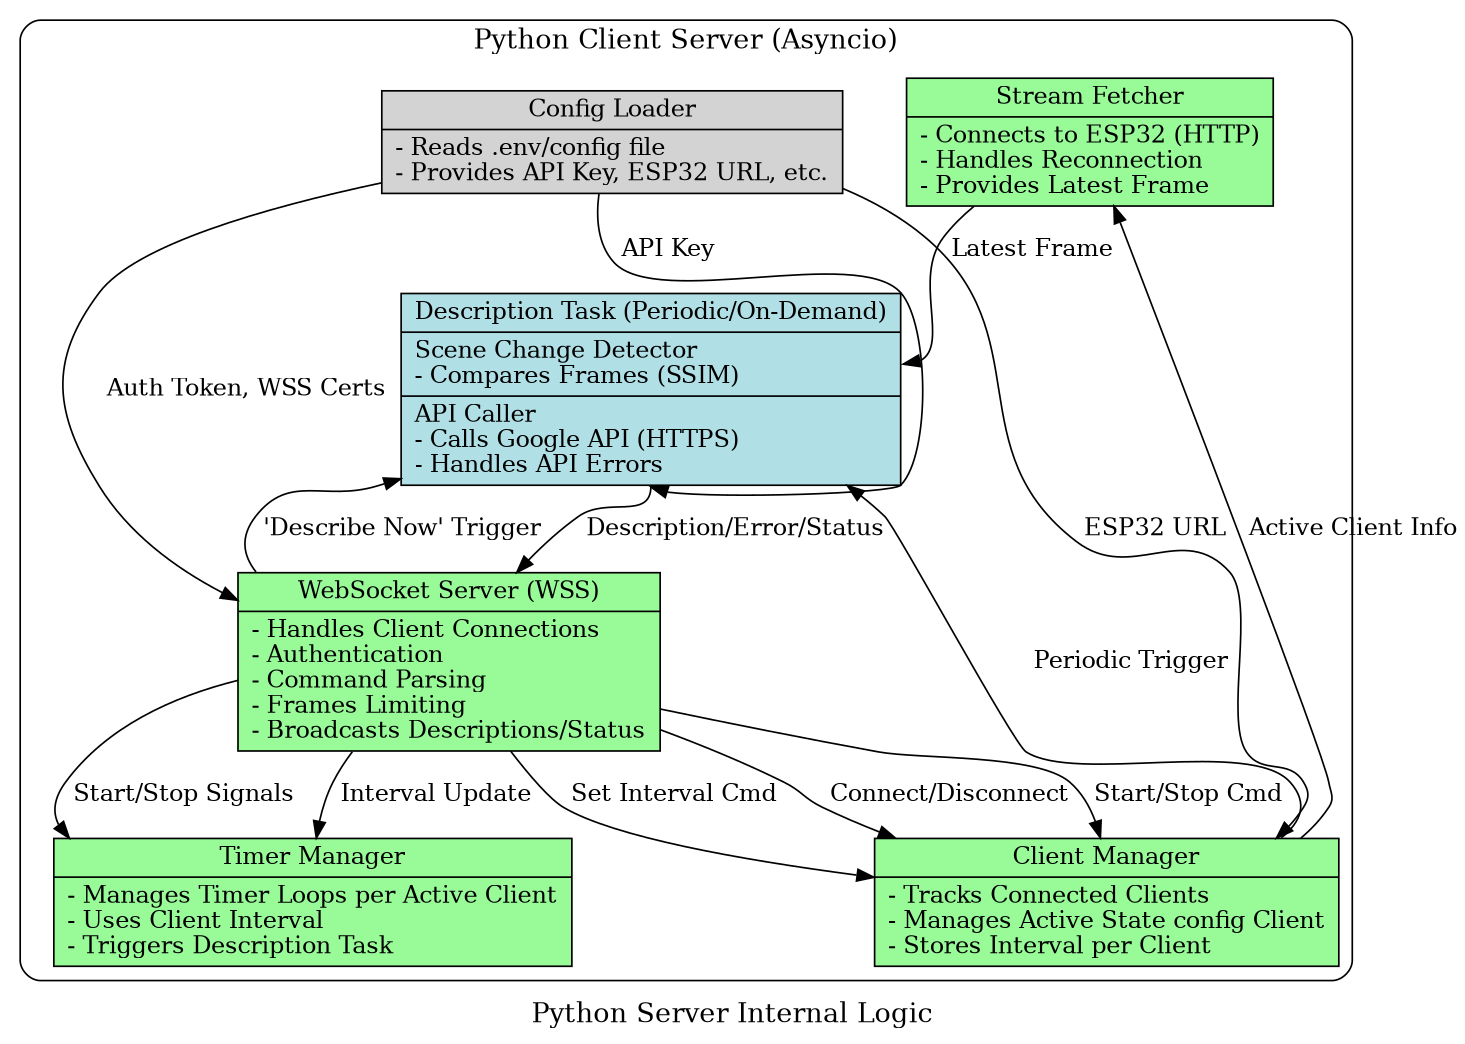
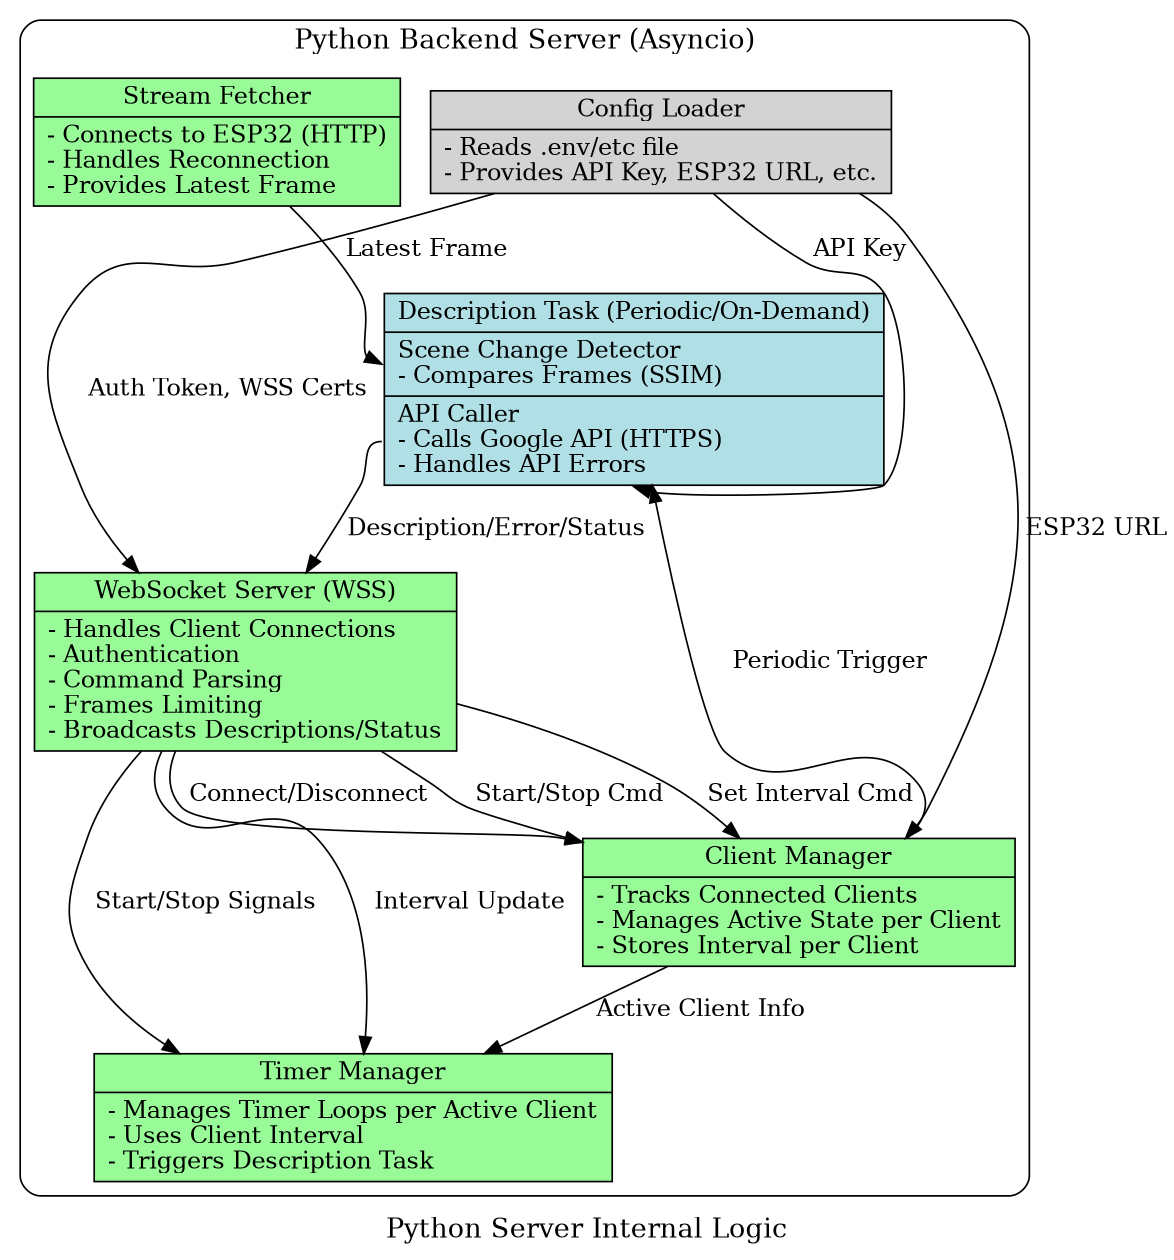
(686, 42) -> (525, 42)
(531, 148) -> (562, 148)
(286, 494) -> none
(1239, 533) -> (584, 1006)
(1107, 921) -> (799, 921)
